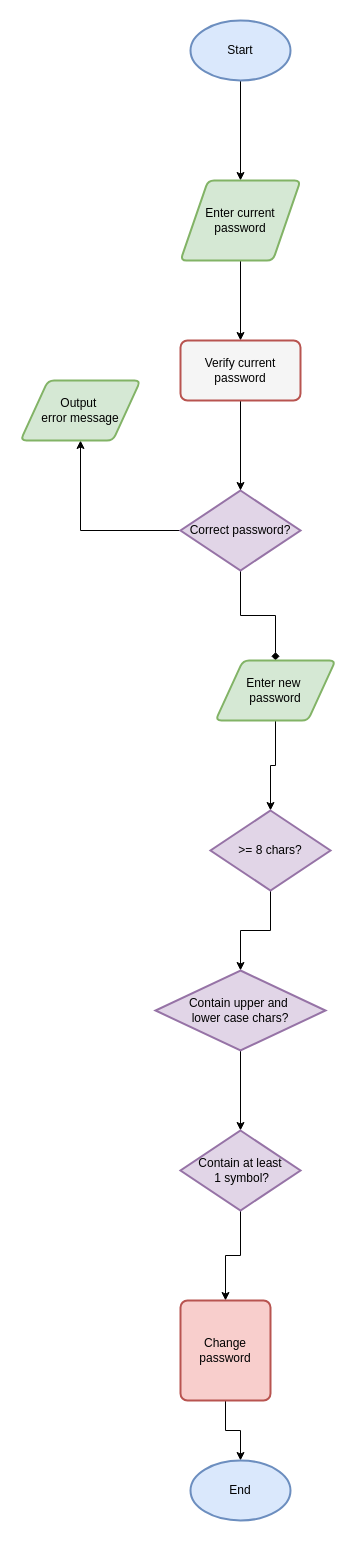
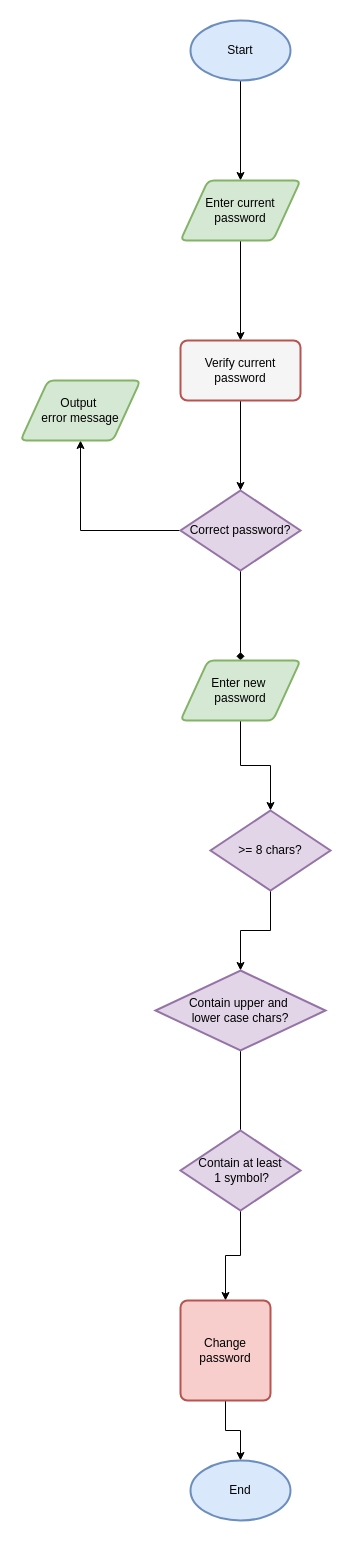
(241, 221) -> (241, 211)
(276, 691) -> (241, 691)
(241, 1122) -> (241, 1125)
